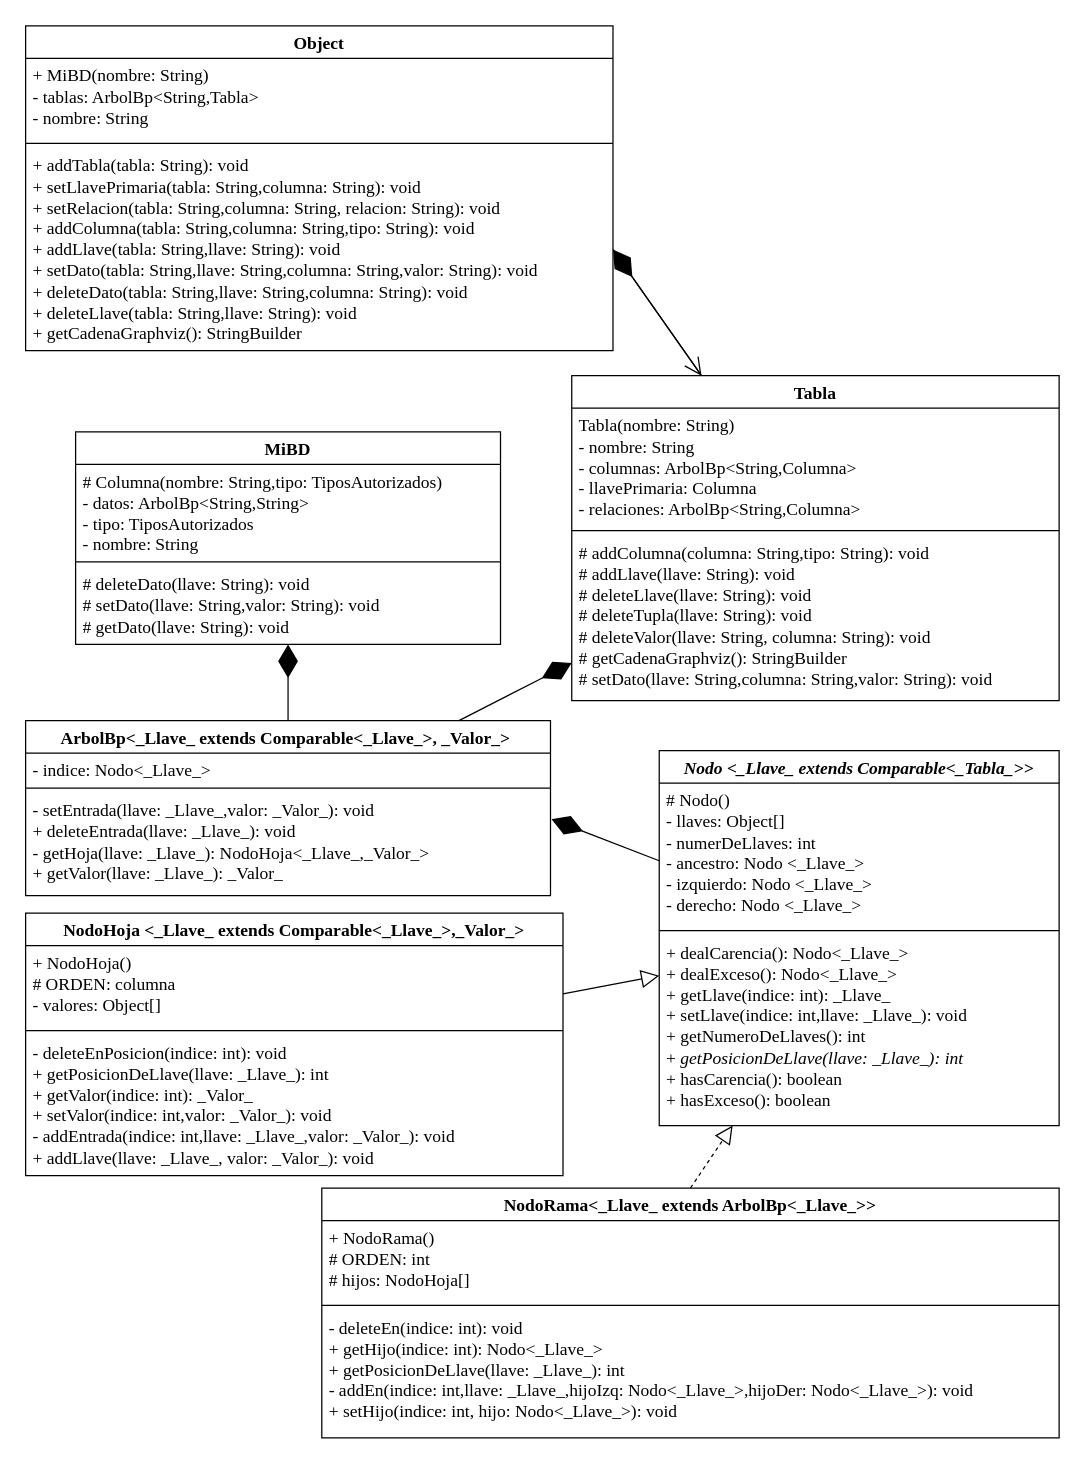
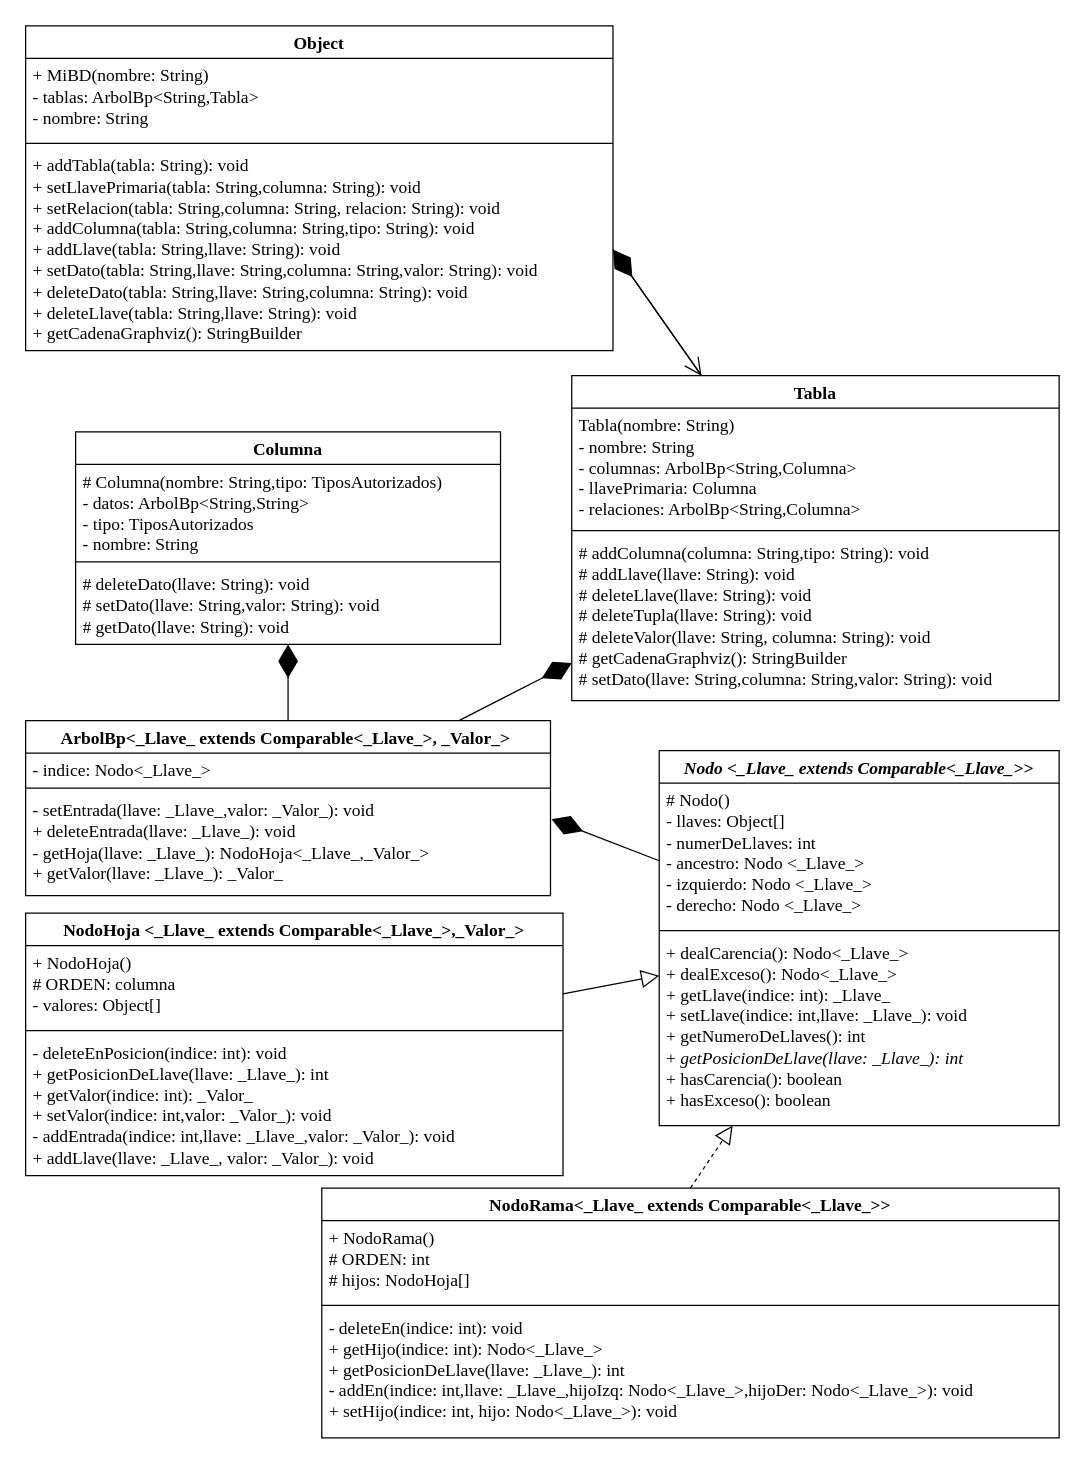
(288, 451) -> (288, 451)
(859, 770) -> (859, 770)
(691, 1207) -> (691, 1207)
